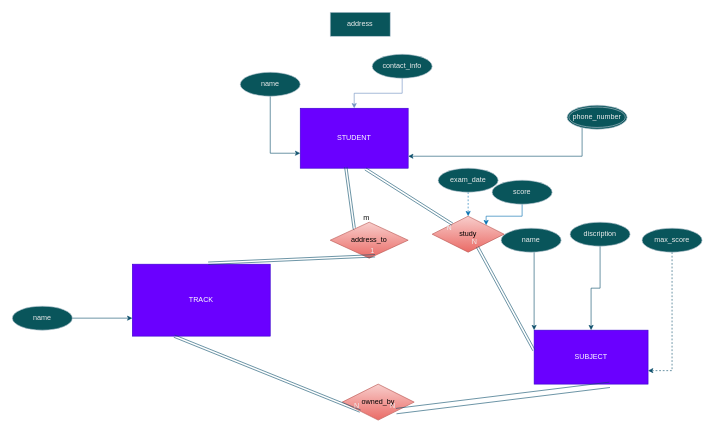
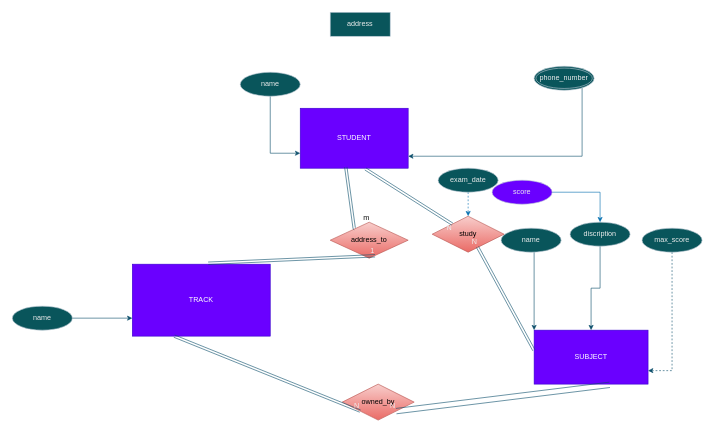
(402, 66) -> none
(354, 103) -> none
(597, 117) -> (564, 78)
(522, 192) -> (522, 192)
(486, 217) -> (599, 192)
